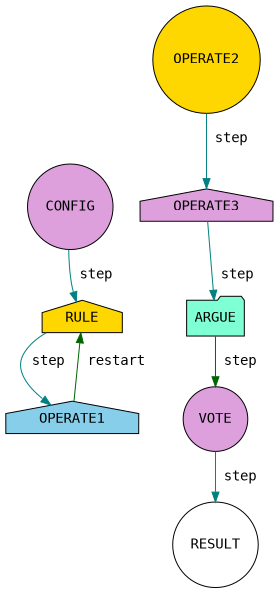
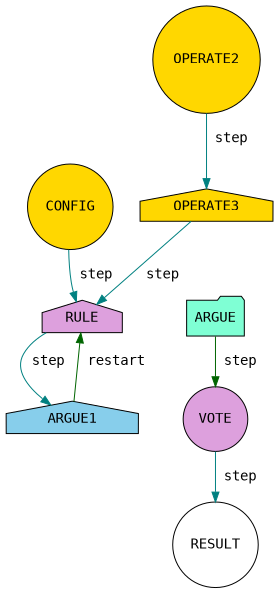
(70, 207) -> (70, 207)
(207, 207) -> (207, 207)
(210, 256) -> (148, 260)
(82, 318) -> (82, 318)
(72, 419) -> (72, 419)
